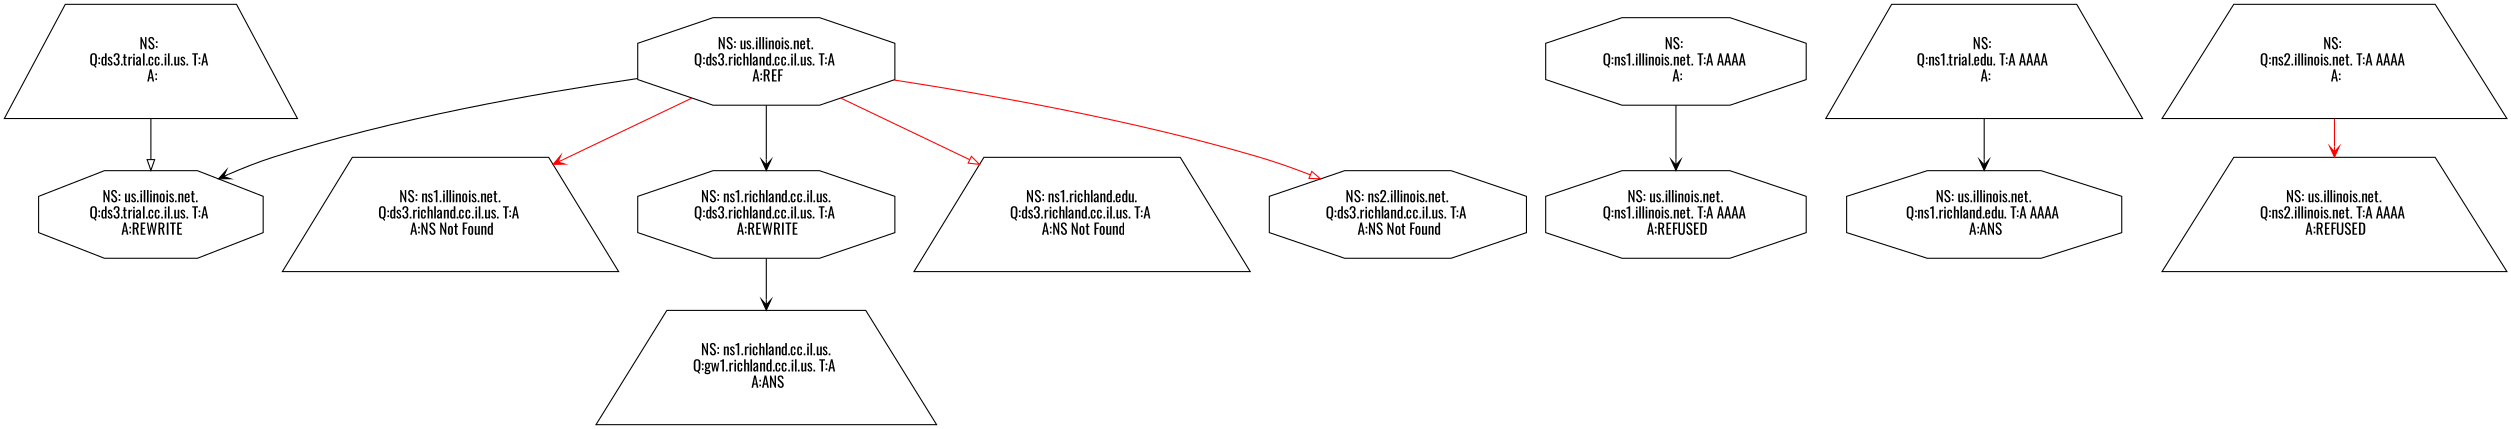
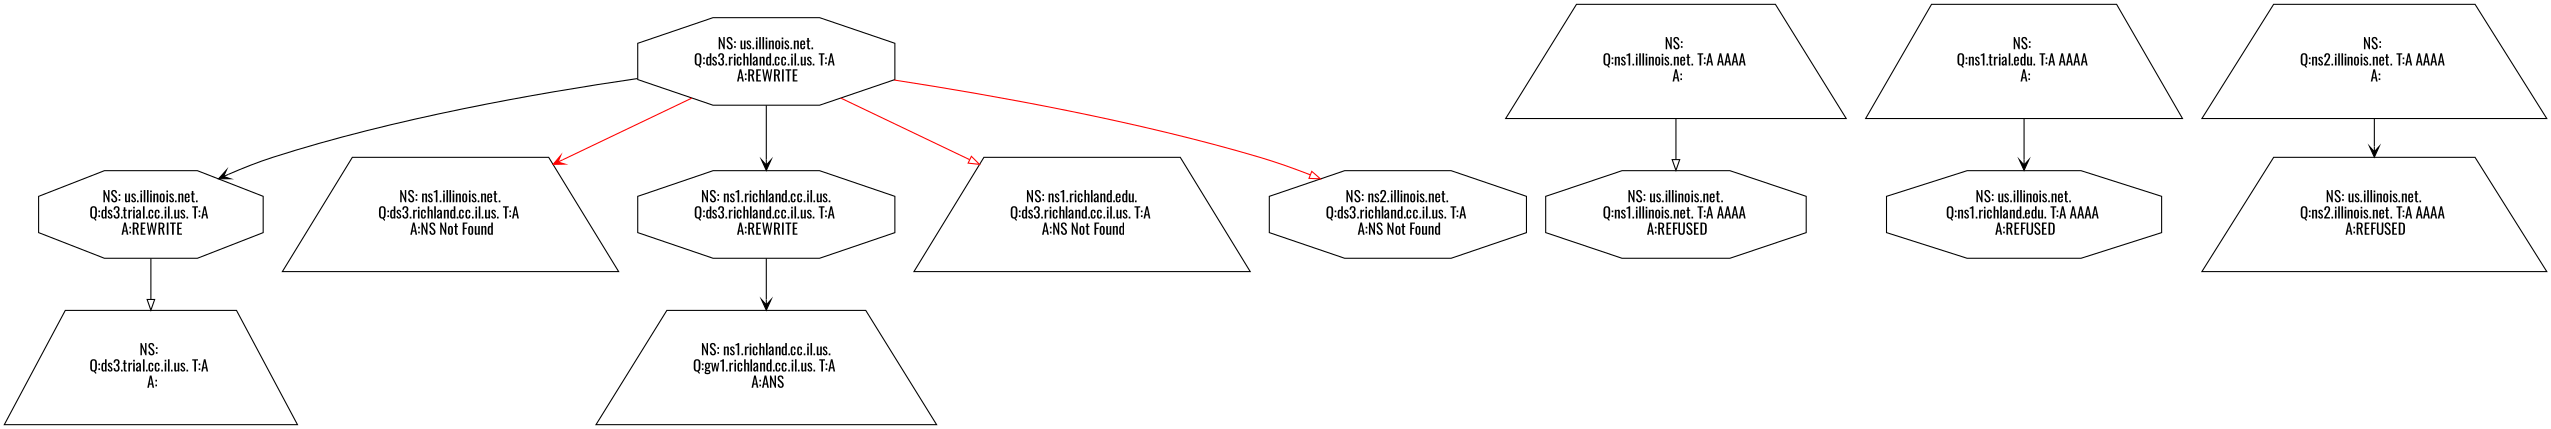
(766, 61) -> (766, 61)
(1676, 61) -> (1676, 61)
(1676, 132) -> (1676, 139)
(2334, 132) -> (2374, 132)
(151, 139) -> (151, 279)
(1984, 214) -> (2024, 214)
